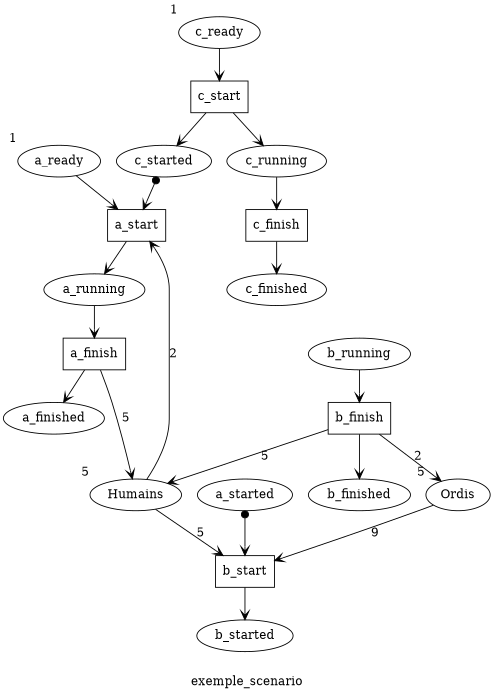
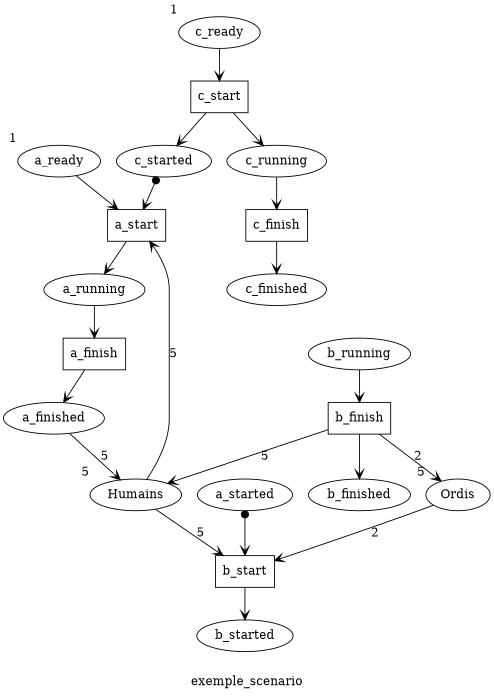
(174, 354) -> (174, 354)
(117, 420) -> (92, 454)
(375, 533) -> (375, 533)
